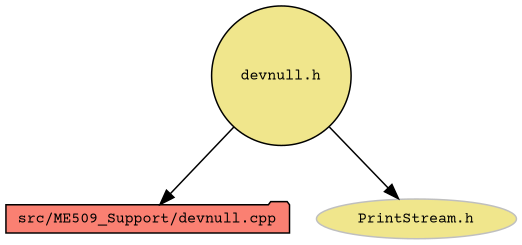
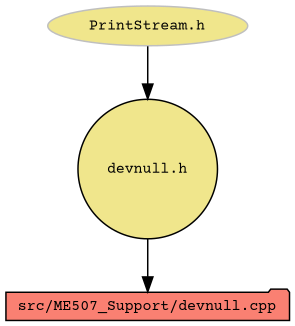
(359, 157) -> (148, 65)
(148, 219) -> (148, 306)
